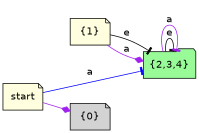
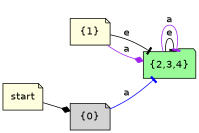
(91, 82) -> (132, 97)
(52, 105) -> (52, 105)
